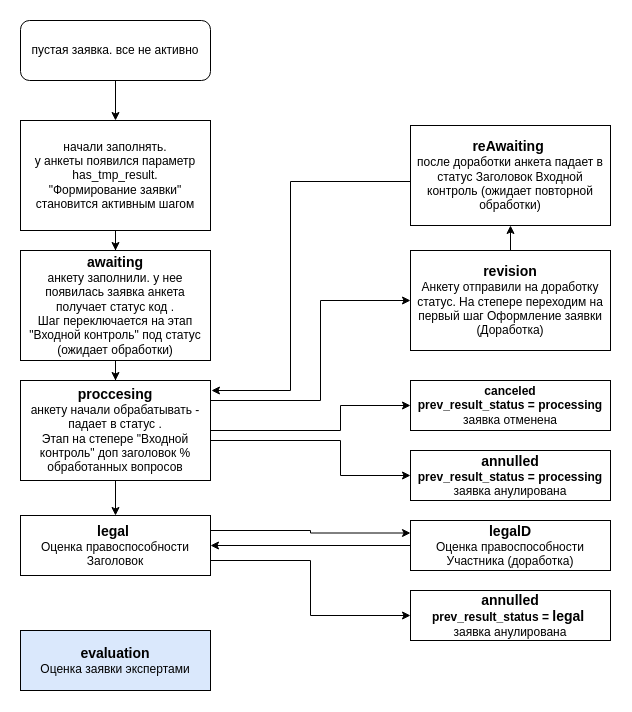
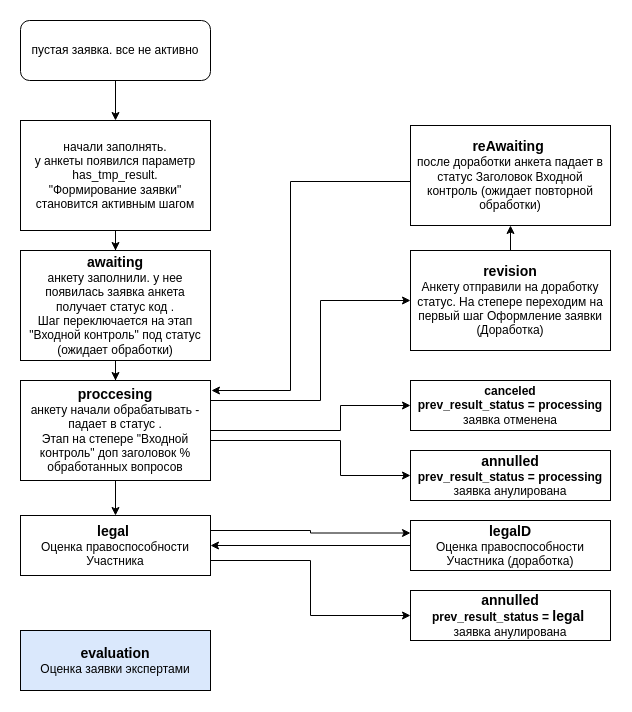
(116, 546) -> (116, 546)
